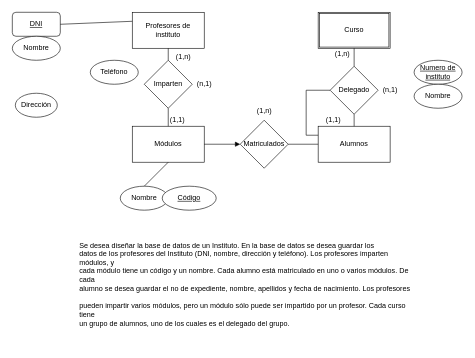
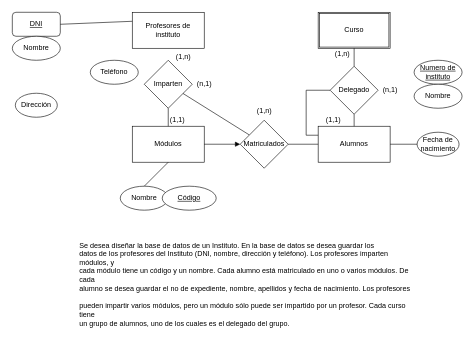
(168, 54) -> (216, 114)
none -> (403, 144)
none -> (438, 144)
